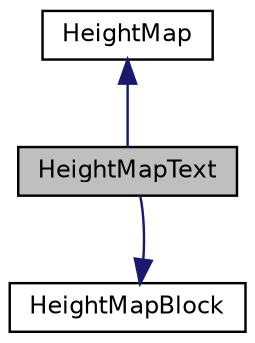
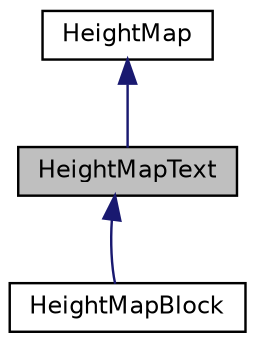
(144, 227) -> (111, 252)
